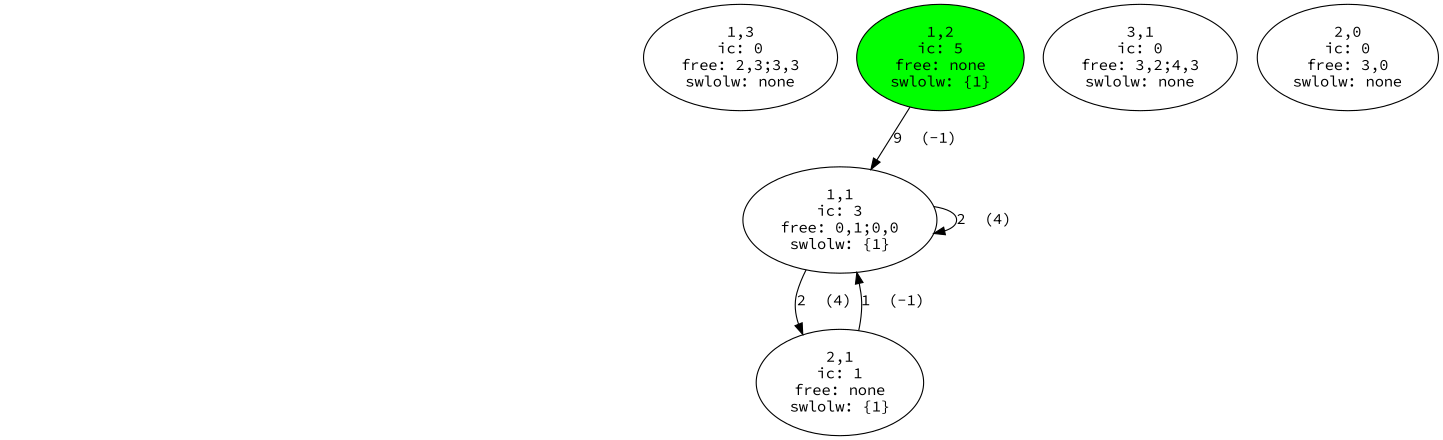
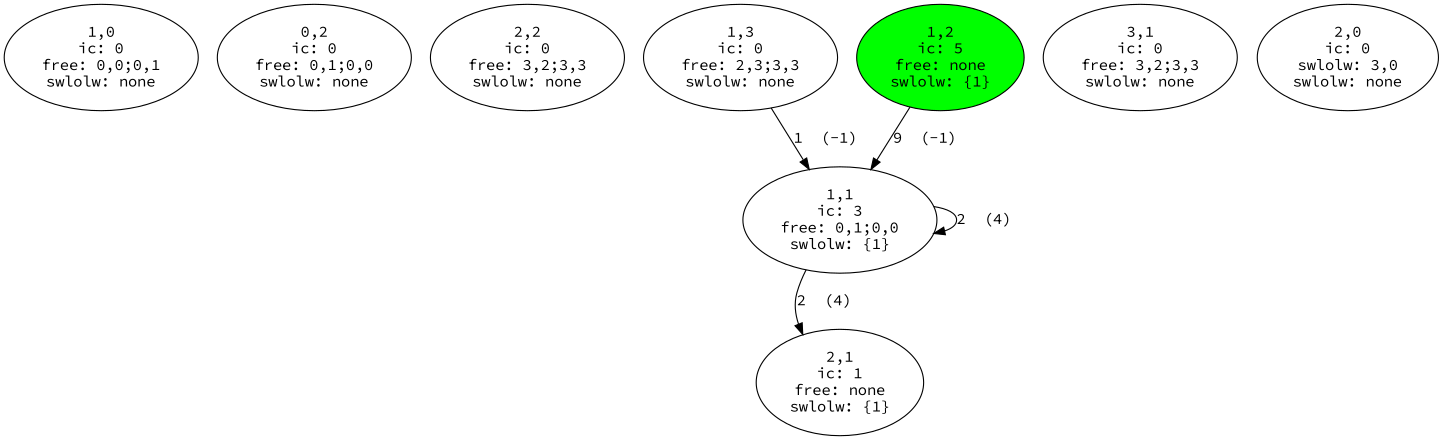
none -> (101, 58)
none -> (314, 58)
none -> (527, 58)
(1140, 58) -> (1140, 58)
(1348, 58) -> (1348, 58)
(862, 307) -> (787, 134)
